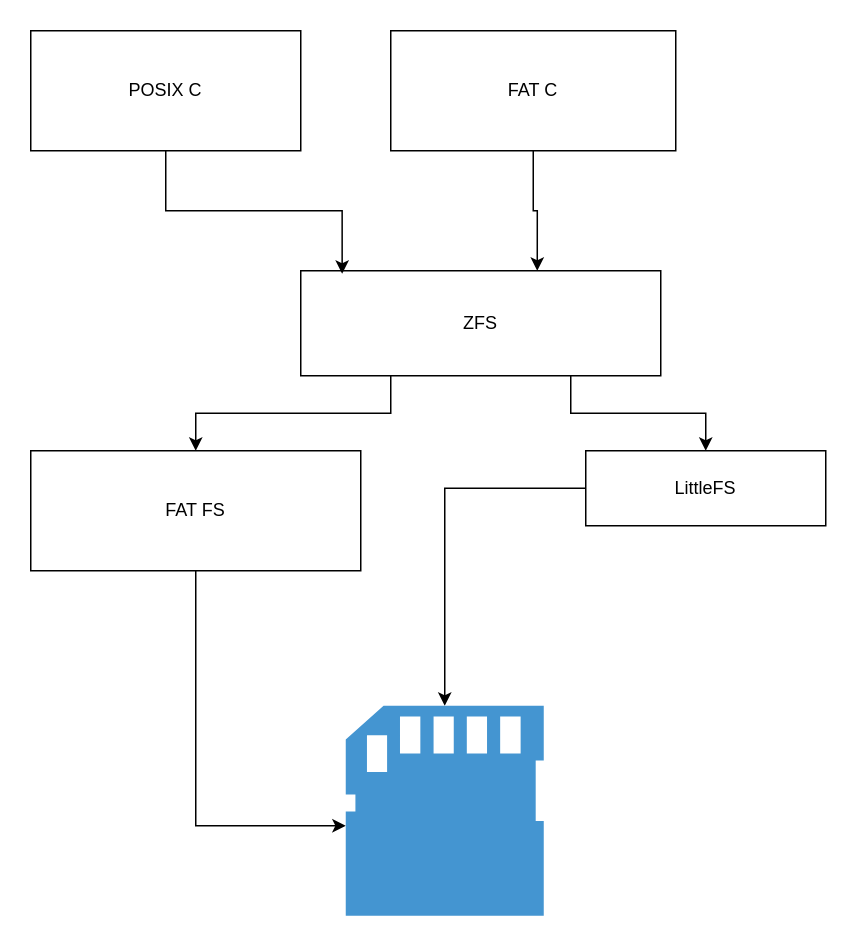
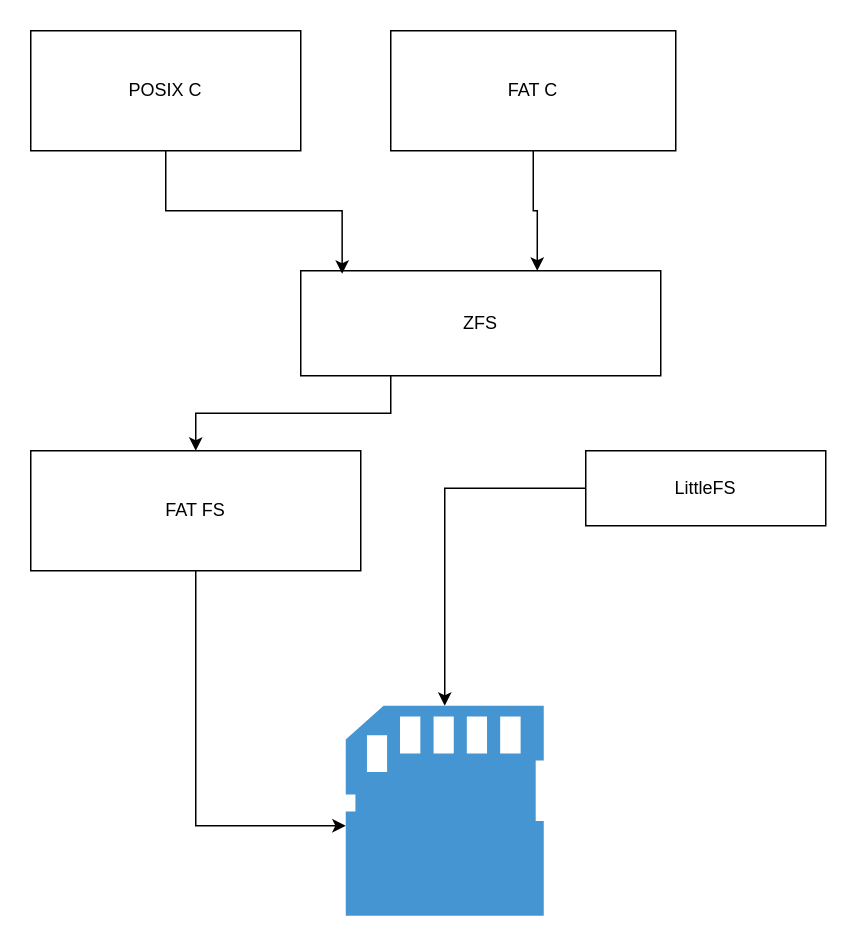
(633, 413) -> none
